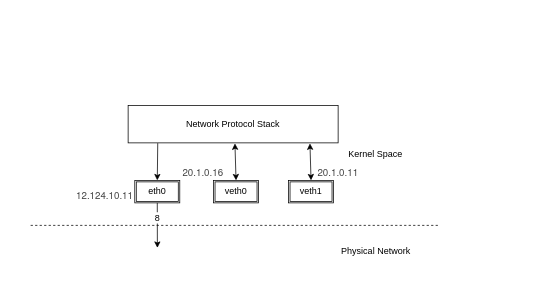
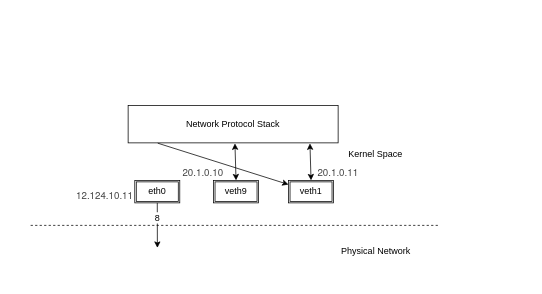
(157, 159) -> (189, 153)
(203, 173) -> (203, 173)
(236, 192) -> (236, 192)
